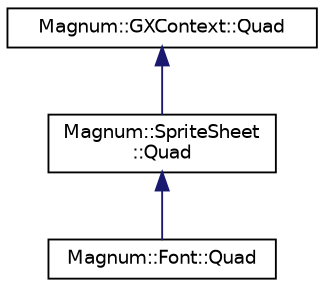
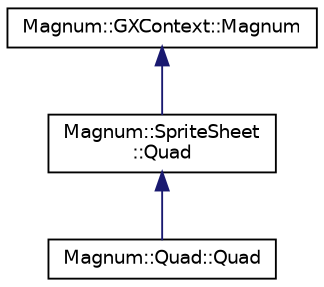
(162, 28) -> (162, 28)
(162, 259) -> (162, 259)
